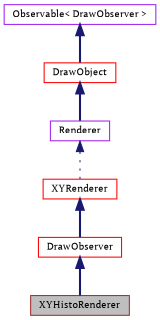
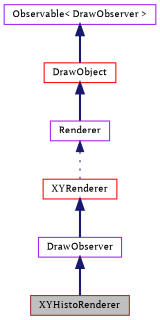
(80, 247) -> (80, 247)
